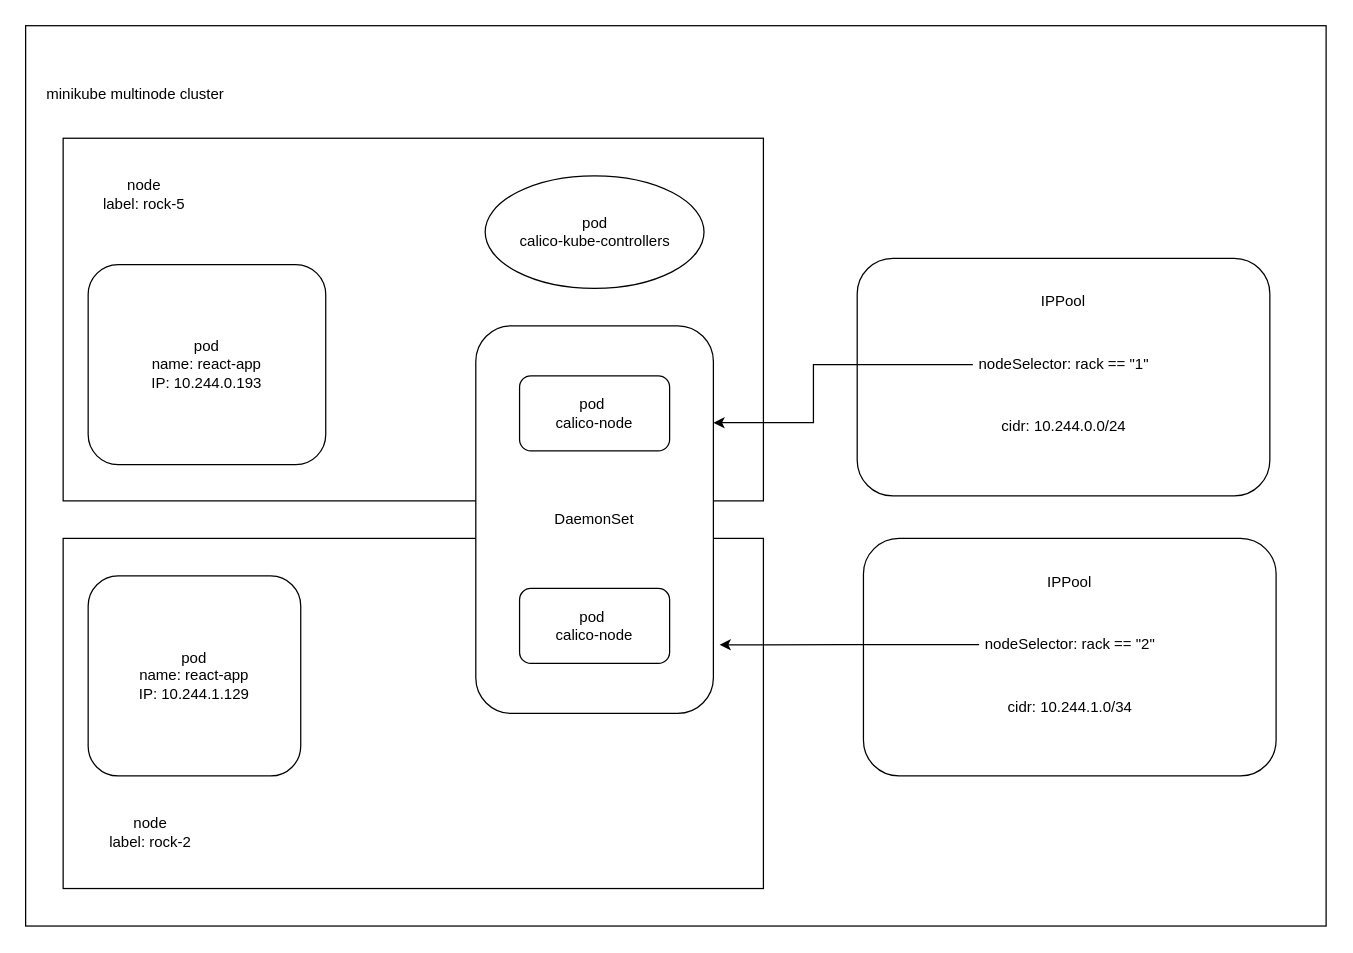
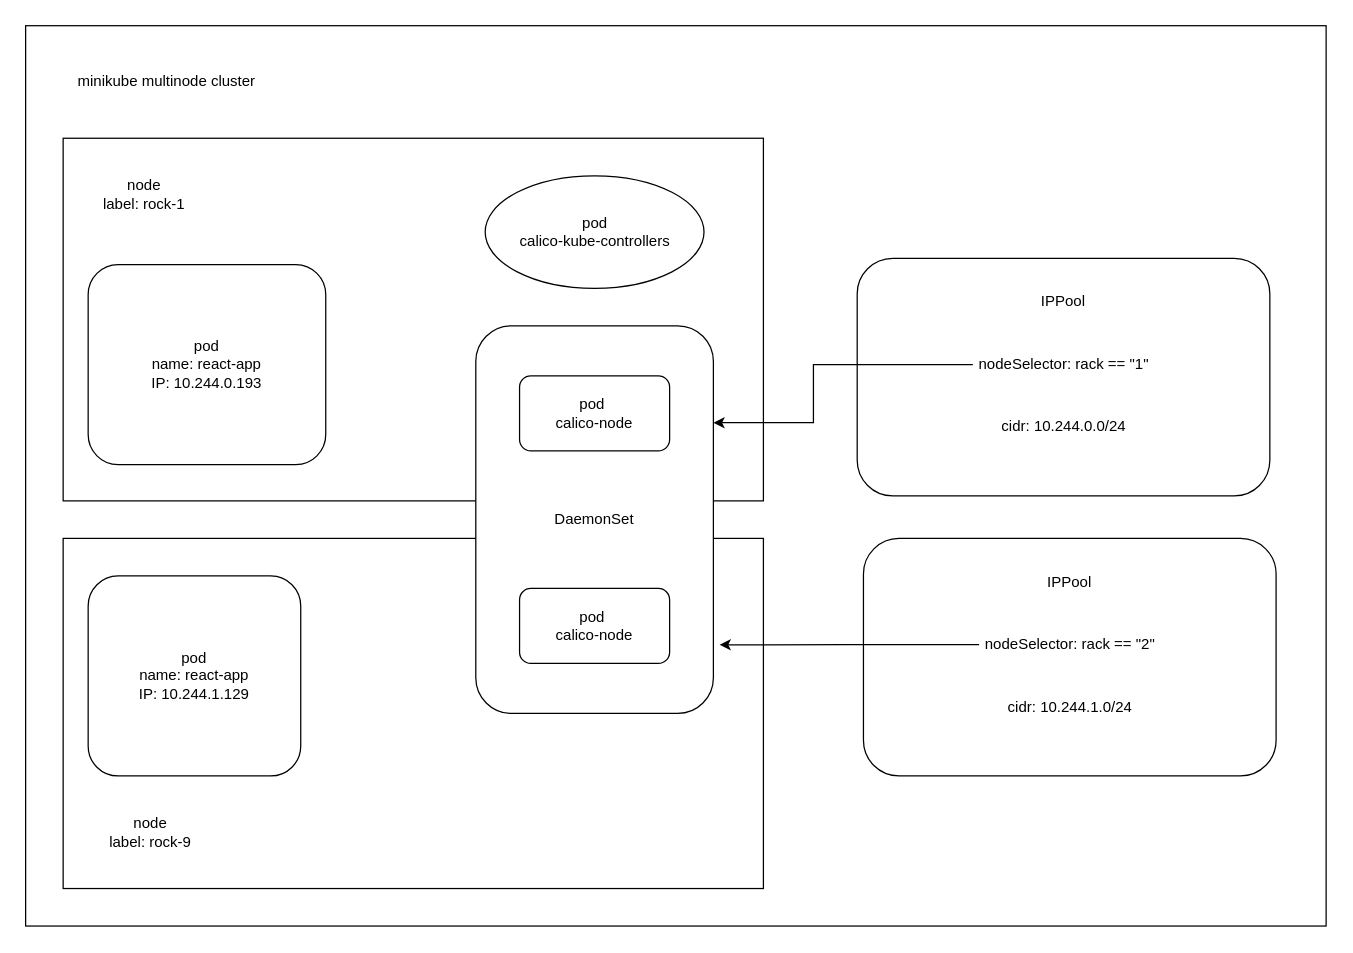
(136, 94) -> (167, 82)
(144, 194) -> (144, 194)
(1070, 707) -> (1070, 707)
(151, 832) -> (151, 832)
